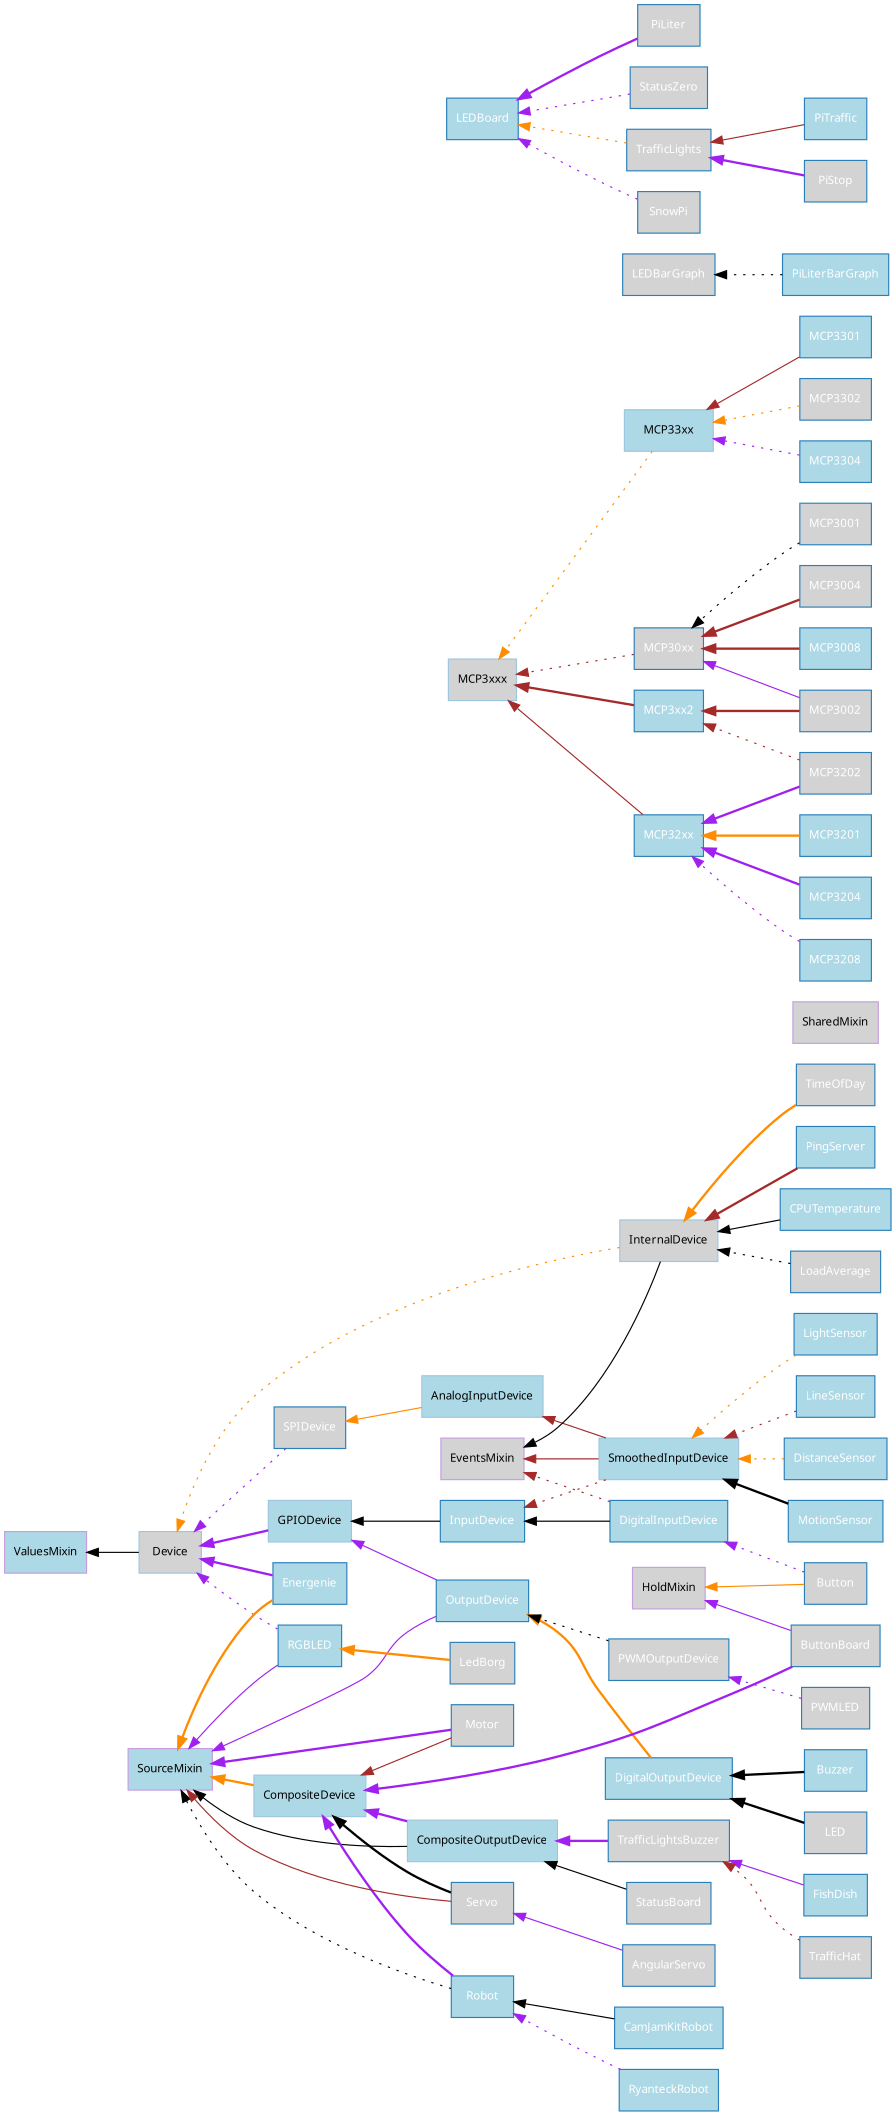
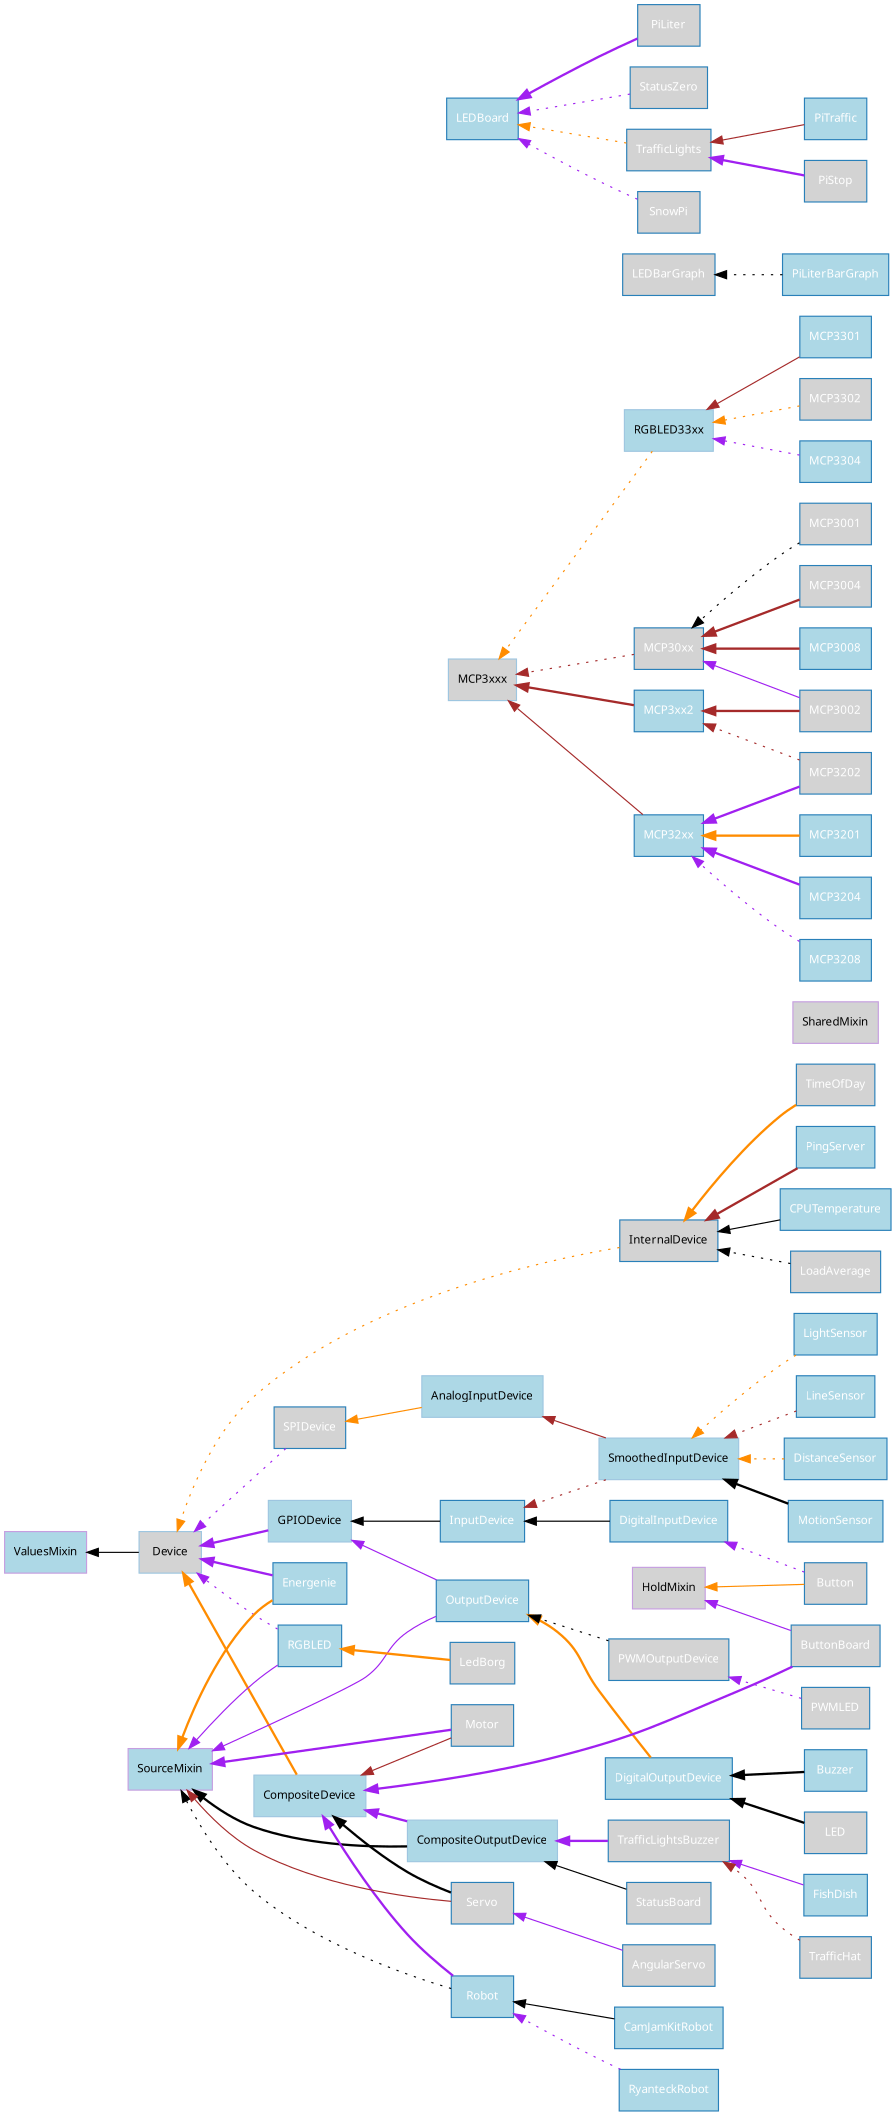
(669, 431) -> (669, 431)
(669, 1241) -> (669, 1241)
(482, 1459) -> none
(239, 1782) -> (243, 1679)
(300, 1839) -> (300, 1839)
